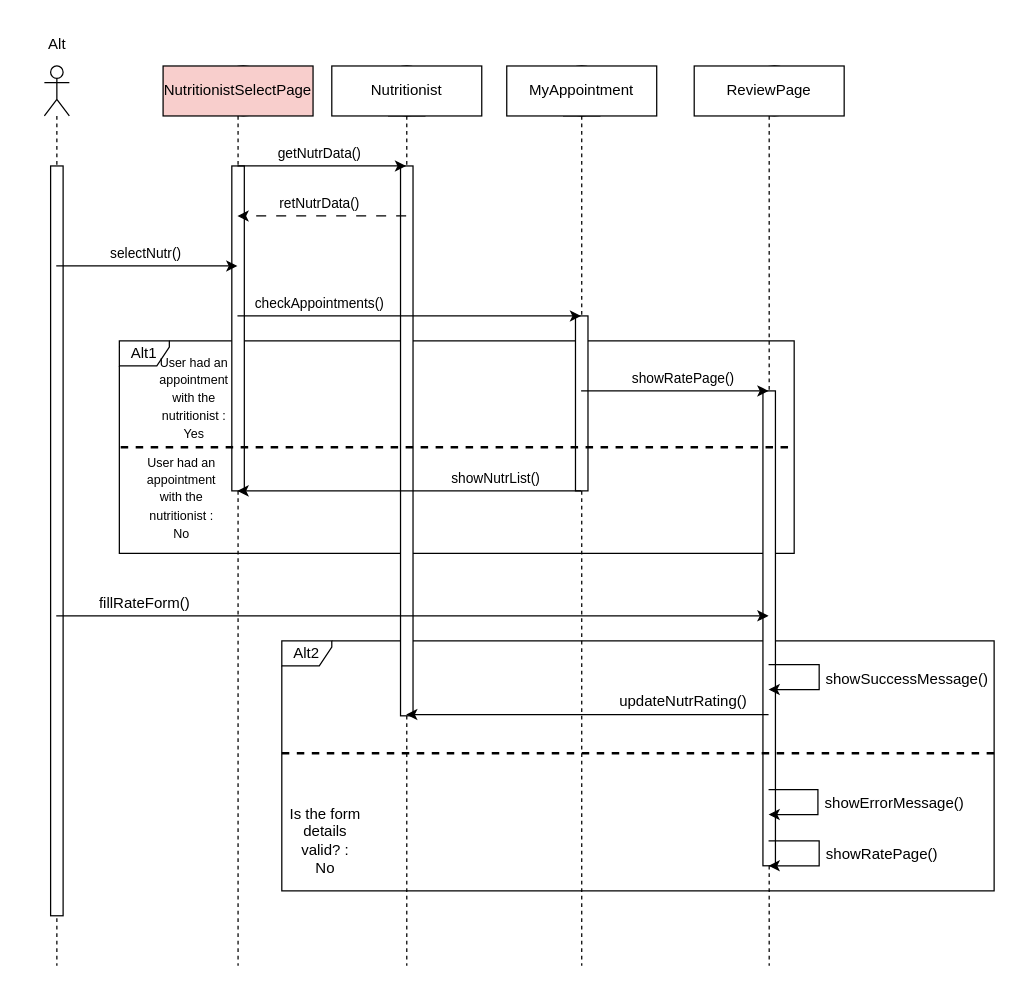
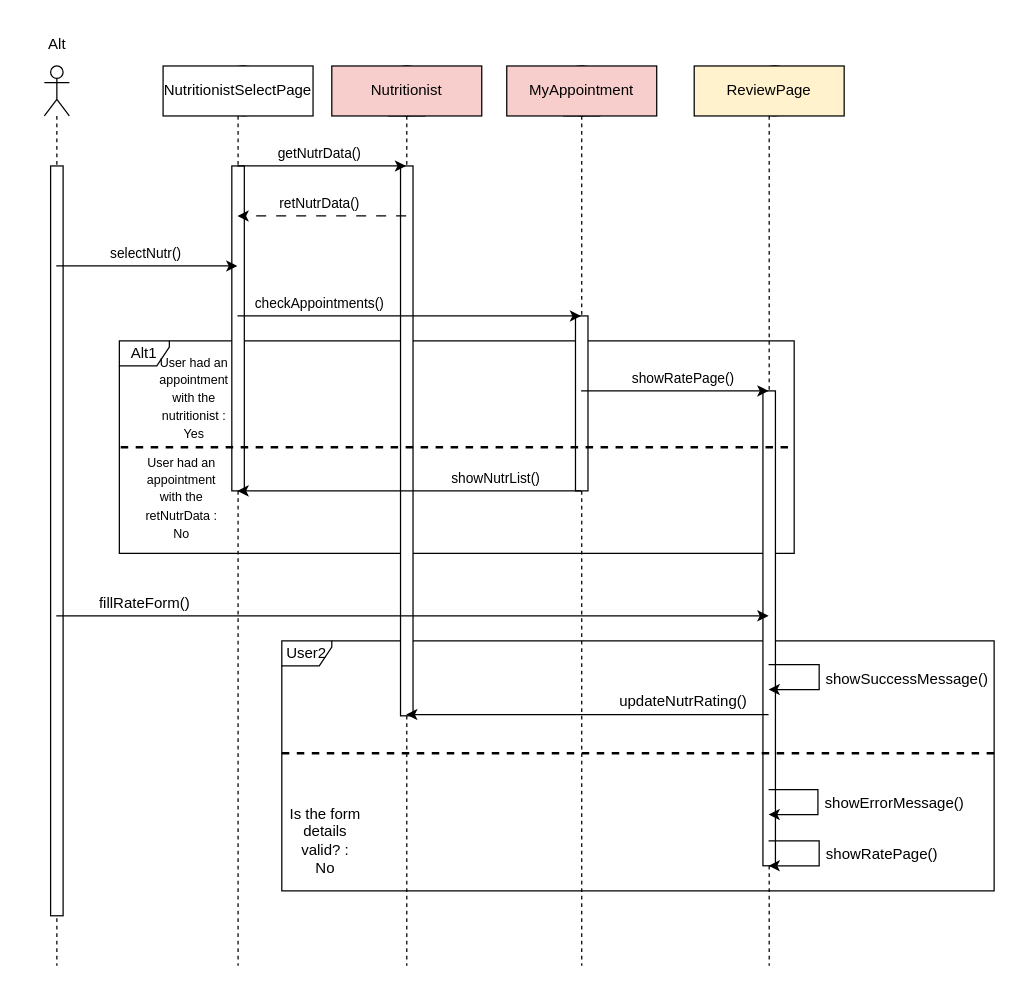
(238, 91) -> (238, 91)
(407, 91) -> (407, 91)
(582, 91) -> (582, 91)
(769, 91) -> (769, 91)
(182, 497) -> (182, 497)
(307, 653) -> (307, 653)
